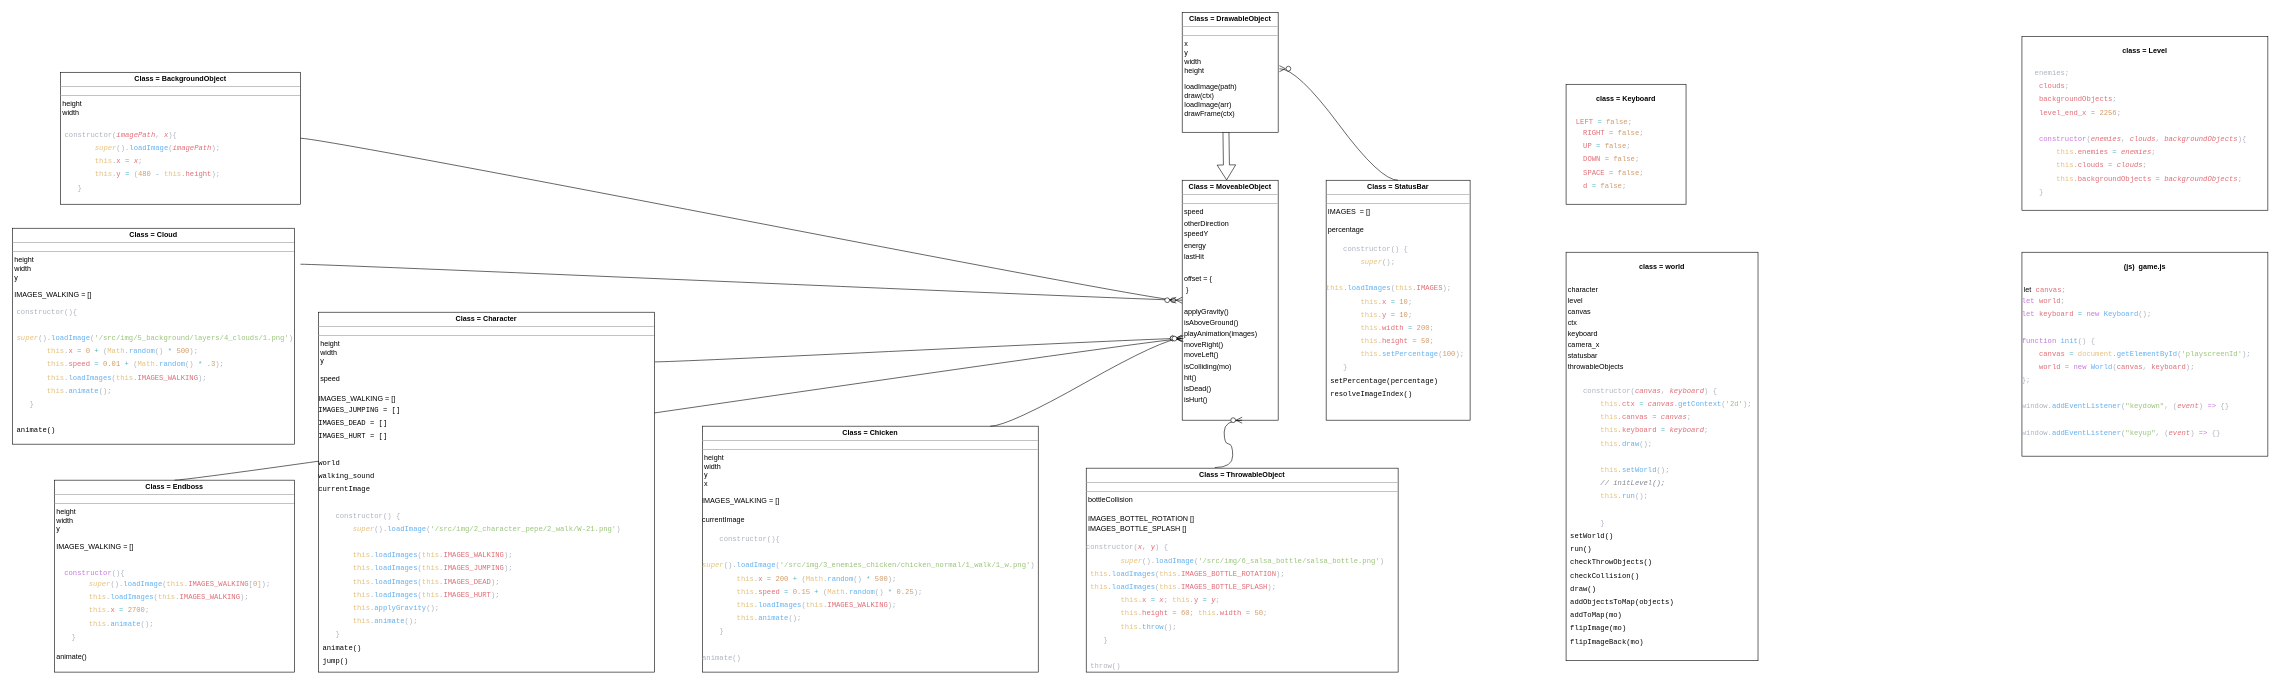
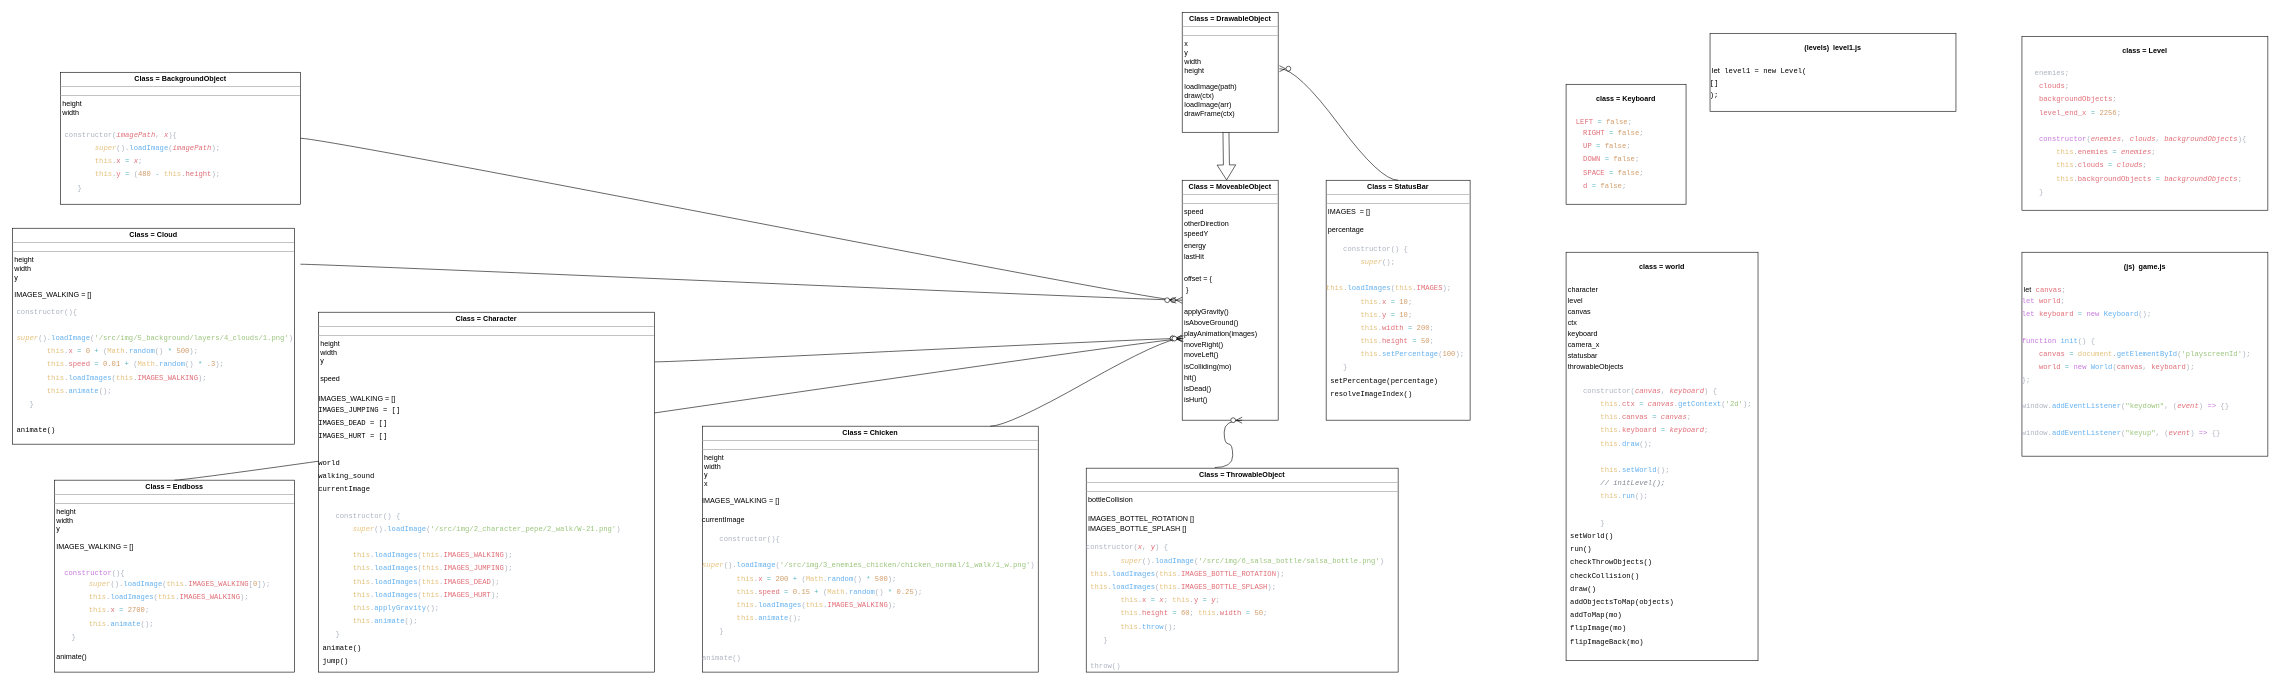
none -> (1833, 72)
